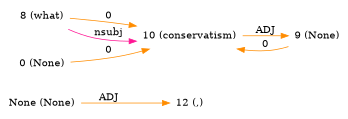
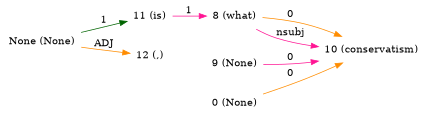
none -> (150, 16)
(262, 36) -> none
(267, 51) -> (287, 64)
